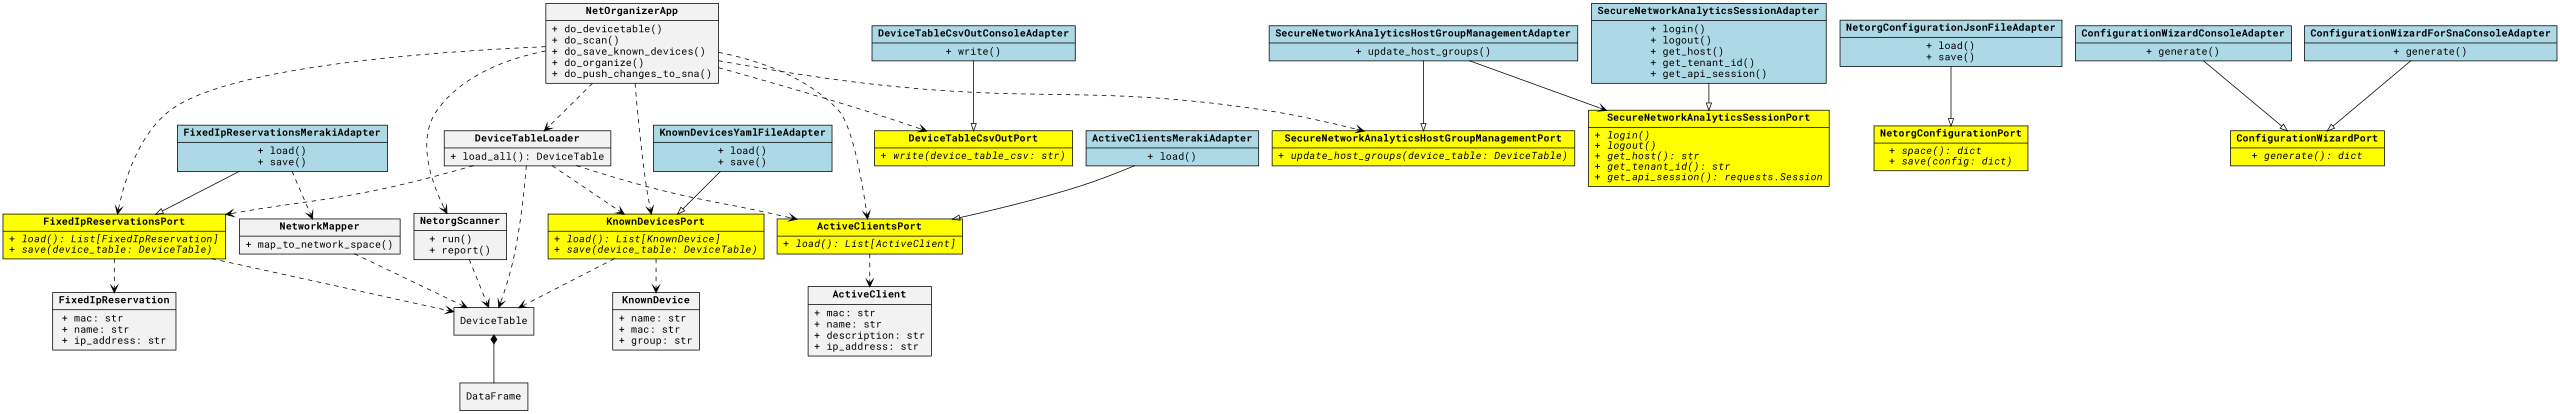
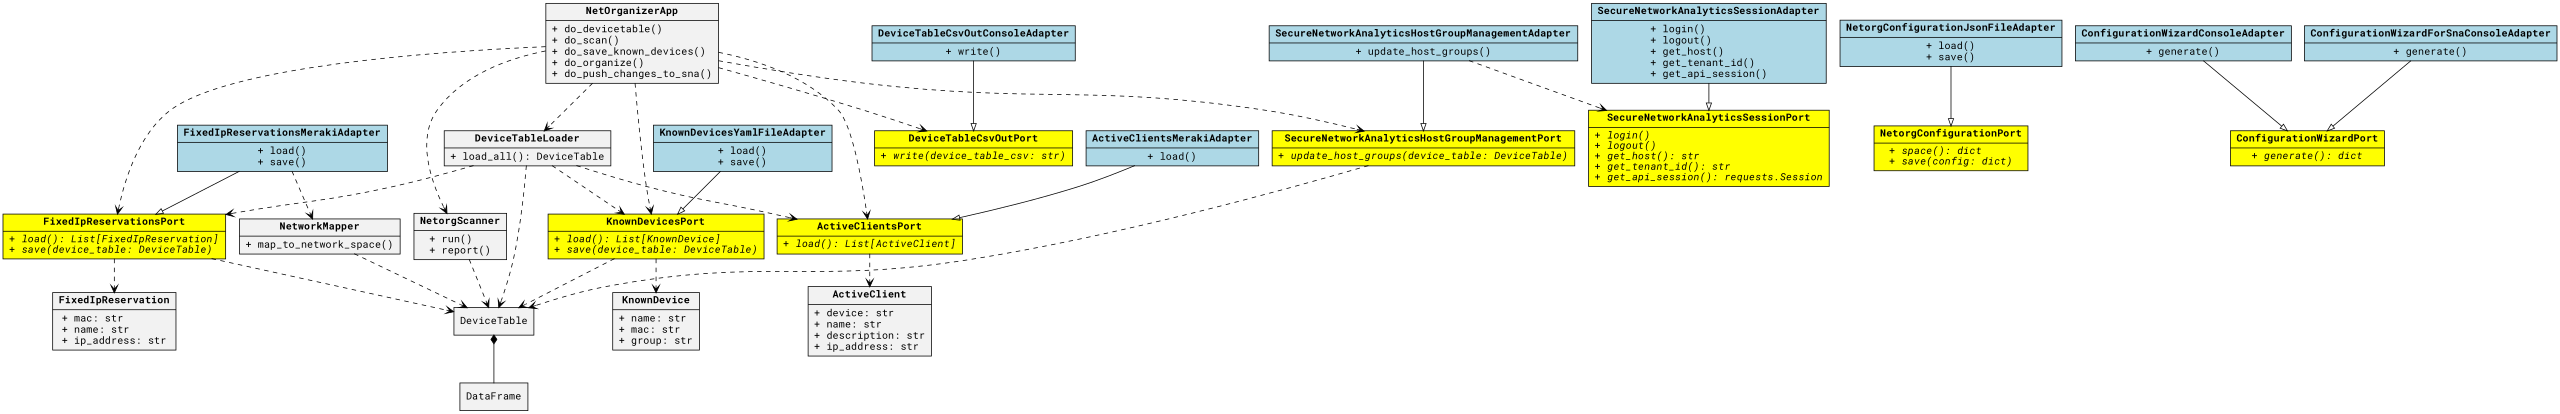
(1534, 84) -> (1534, 84)
none -> (956, 261)
(845, 313) -> (854, 313)
